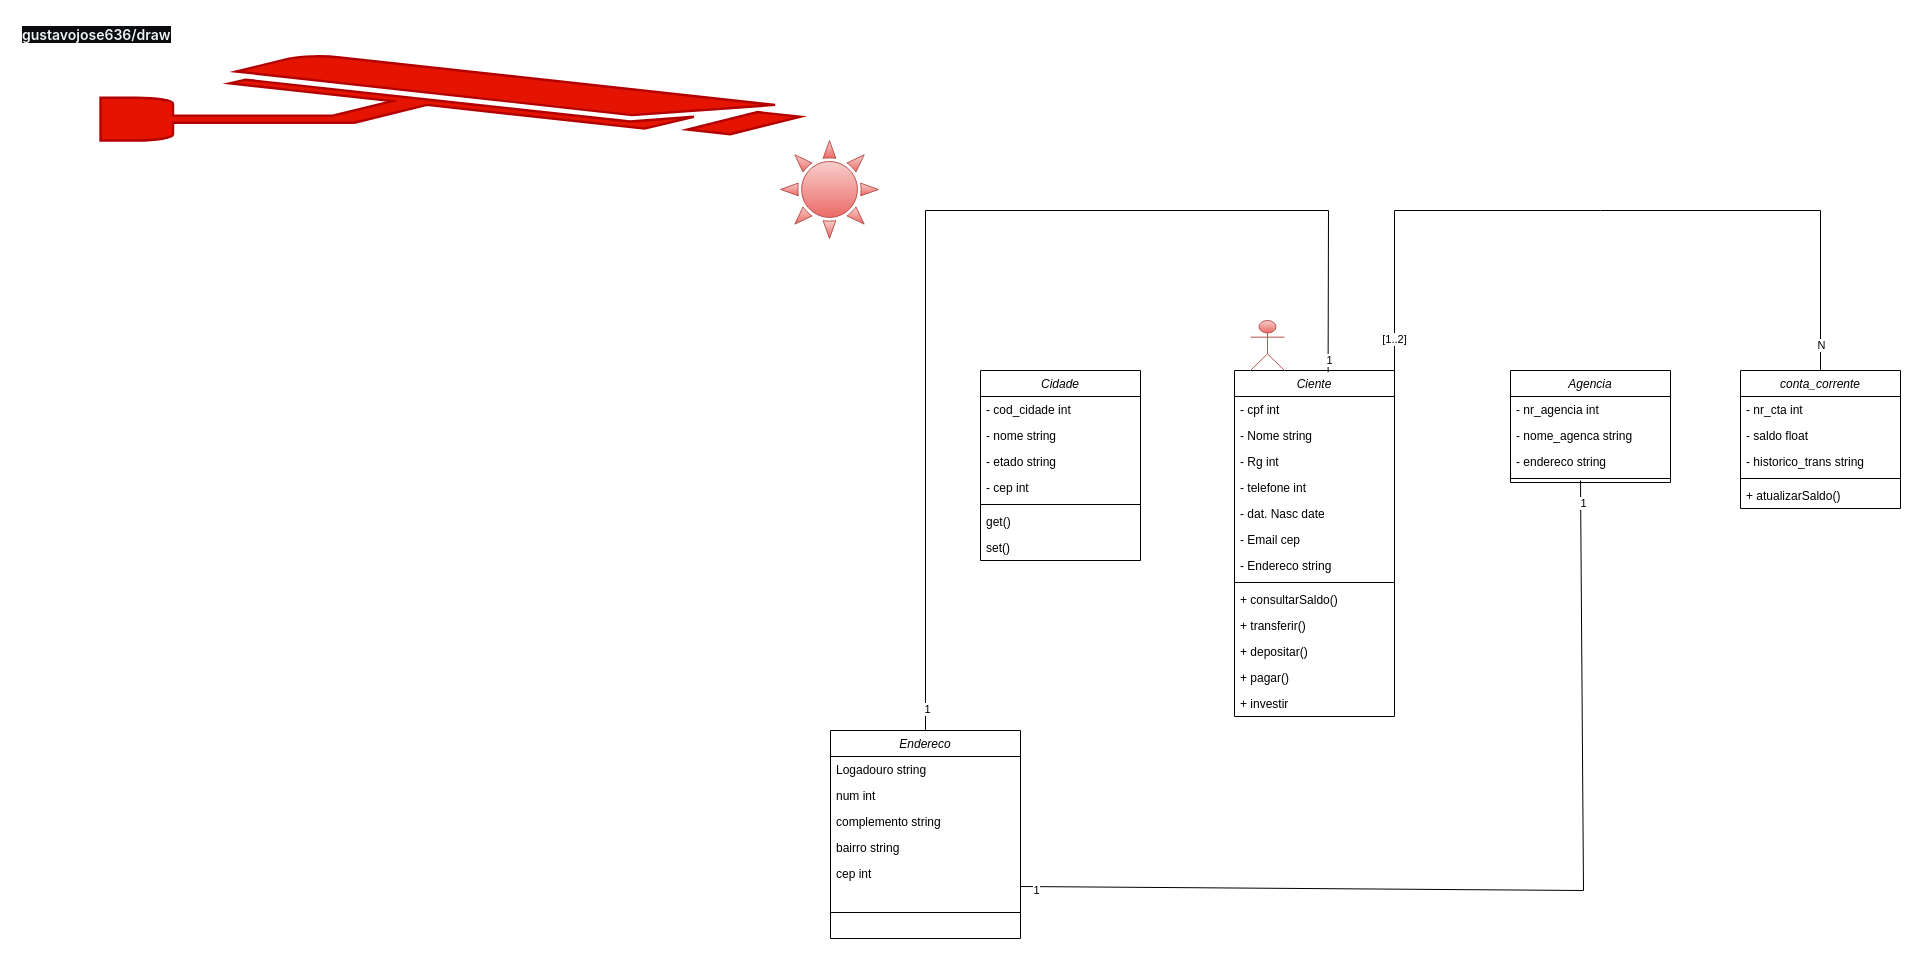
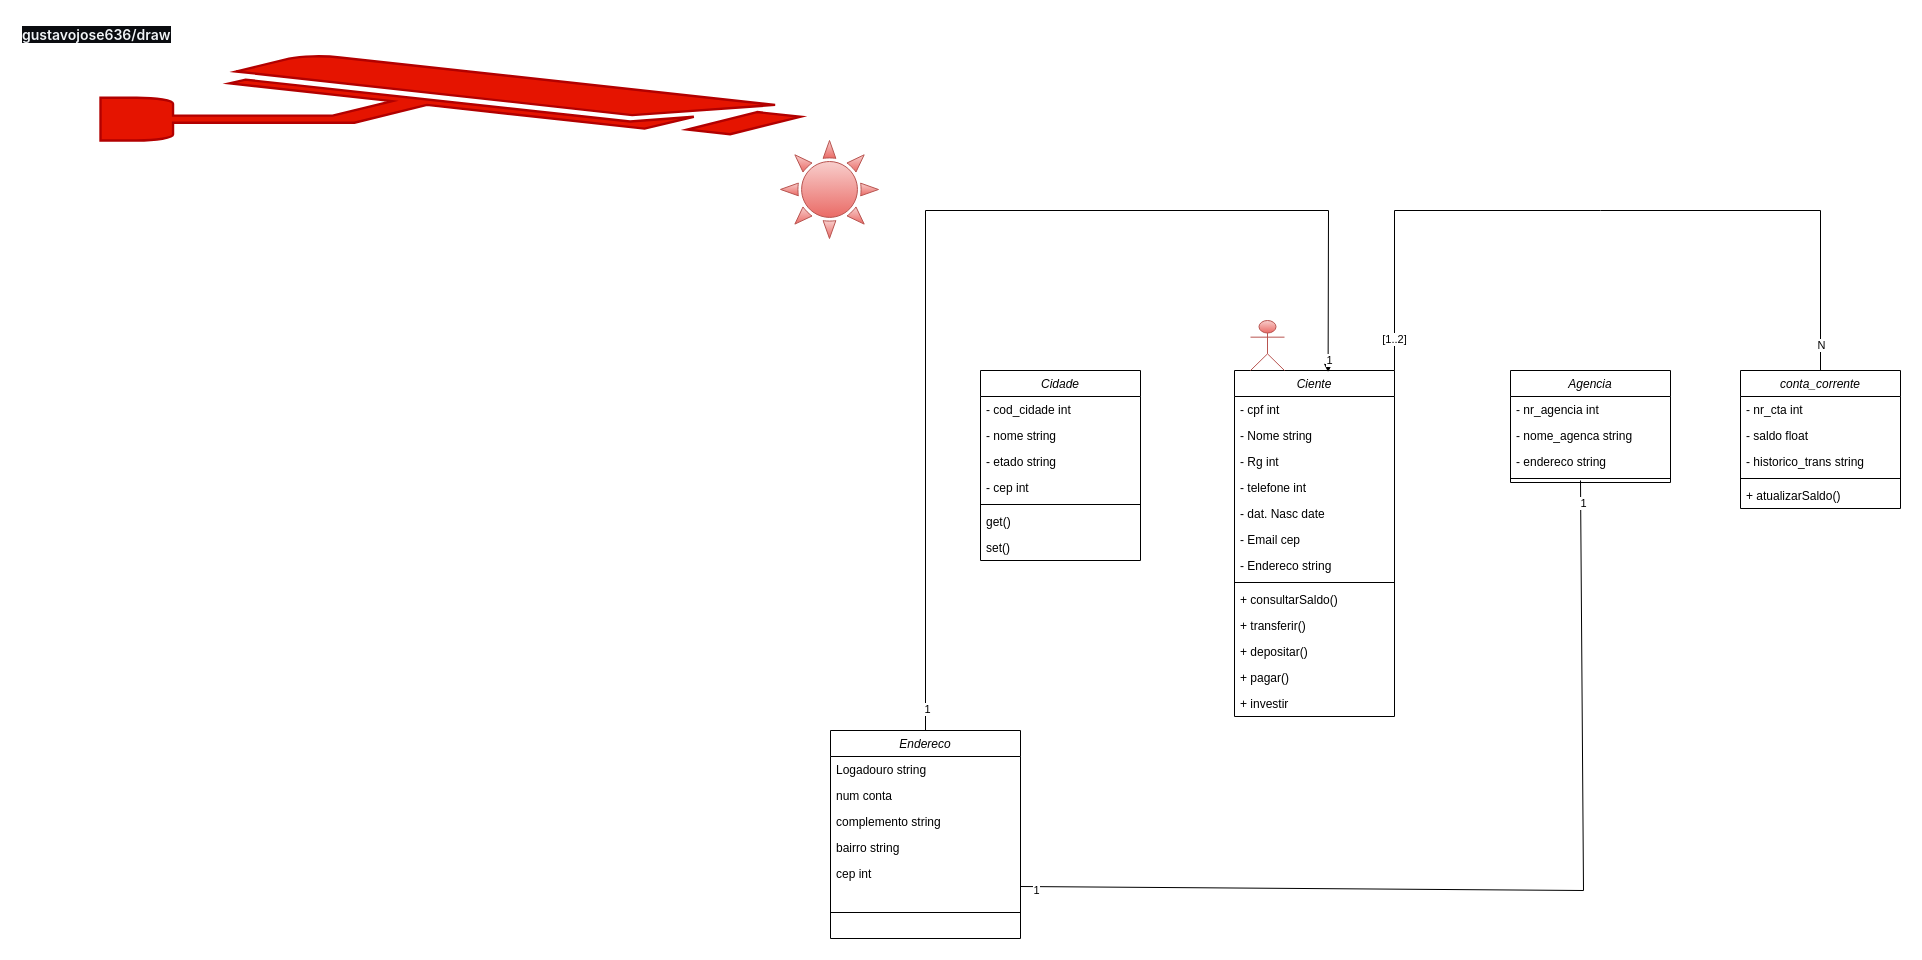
(1328, 368) -> (1328, 365)
(856, 796) -> (865, 796)
